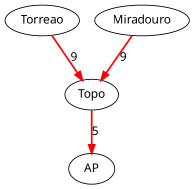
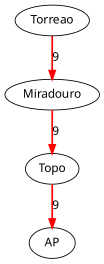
(65, 54) -> (52, 53)
(96, 132) -> (56, 206)
